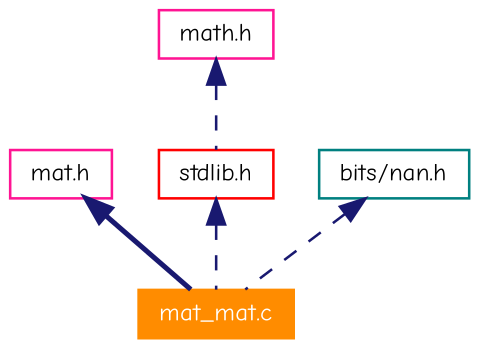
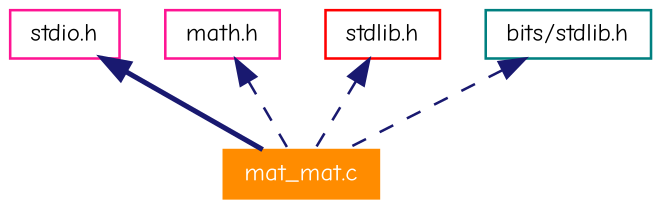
(216, 117) -> (268, 115)
(61, 174) -> (65, 34)
(394, 174) -> (568, 34)
